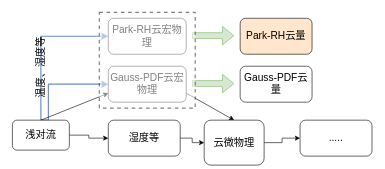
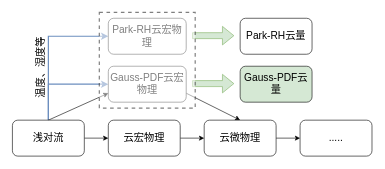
(276, 36) -> (276, 36)
(276, 84) -> (276, 84)
(41, 135) -> (48, 138)
(144, 138) -> (144, 138)
(234, 143) -> (240, 138)
